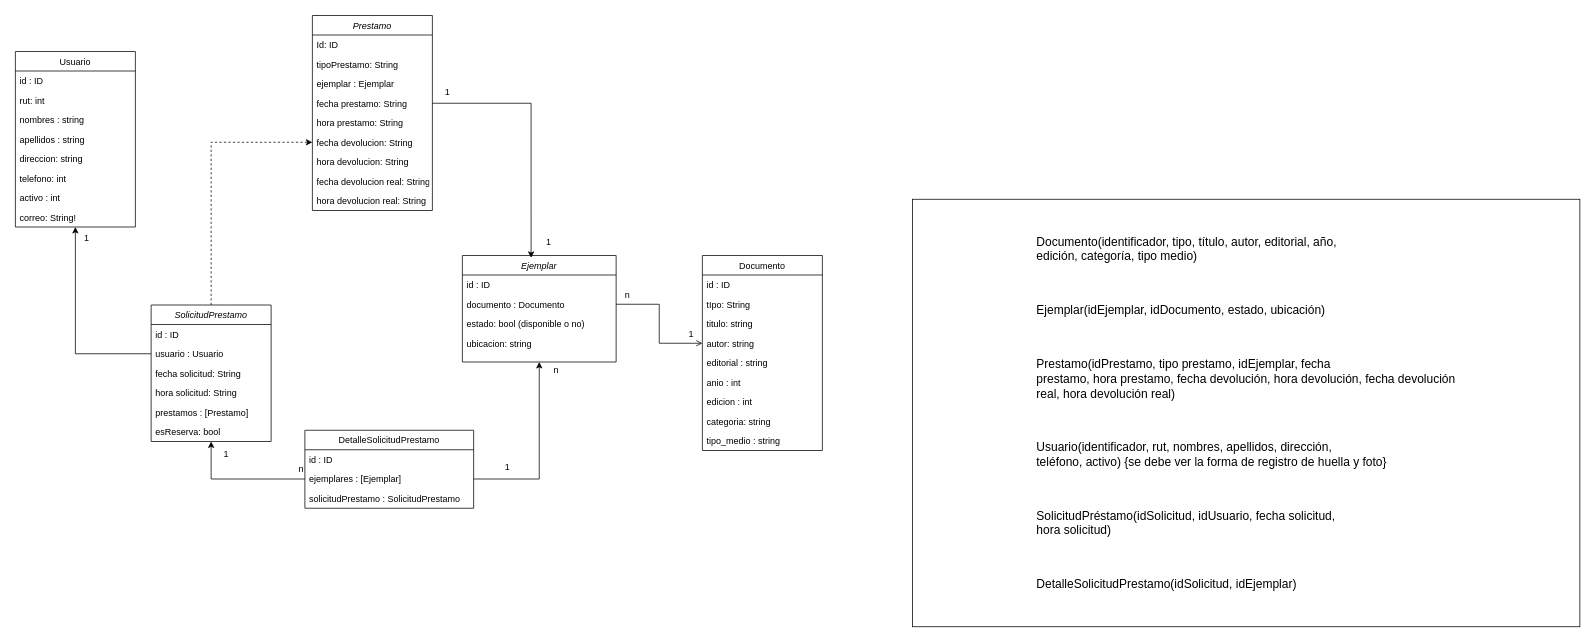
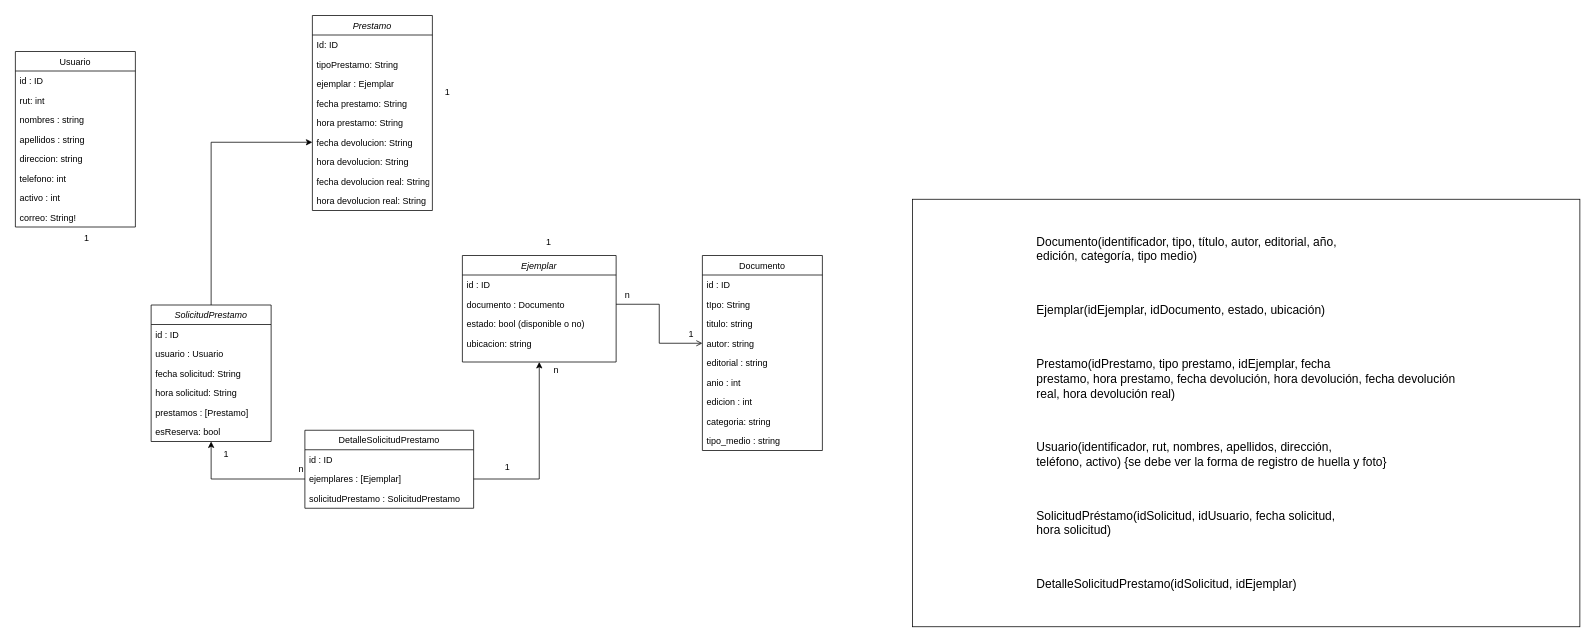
(484, 103) -> none
(211, 176) -> (211, 176)
(75, 329) -> none
